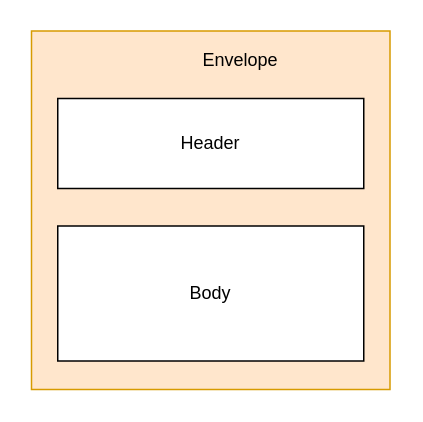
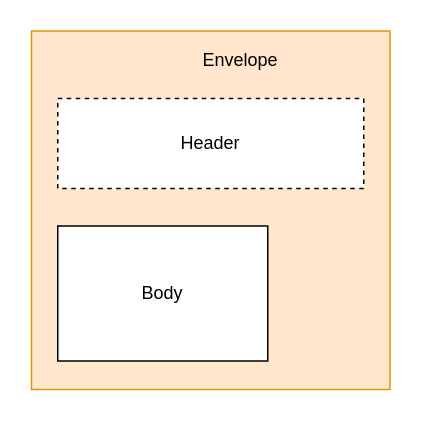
(211, 143) -> (211, 143)
(211, 293) -> (163, 293)
